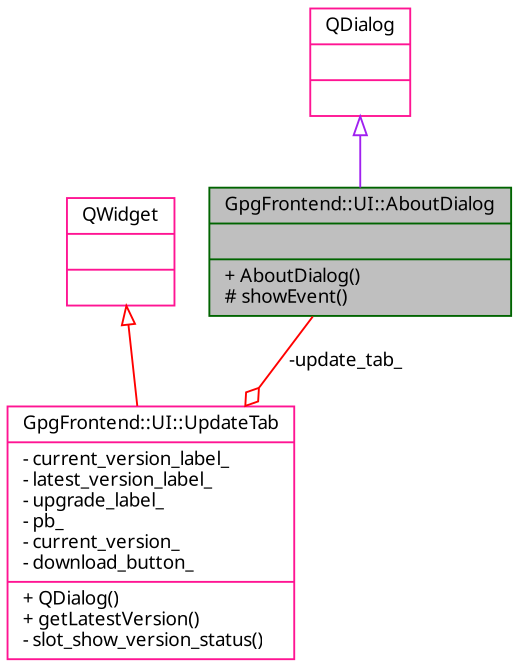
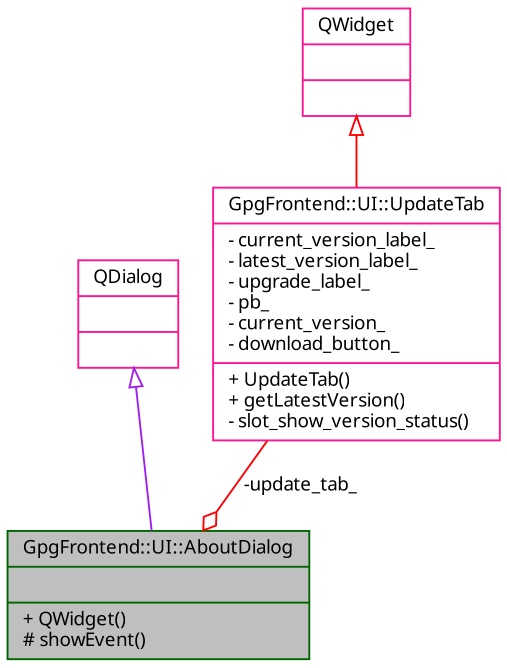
(293, 276) -> (75, 620)
(286, 352) -> (242, 476)
(72, 599) -> (290, 380)
